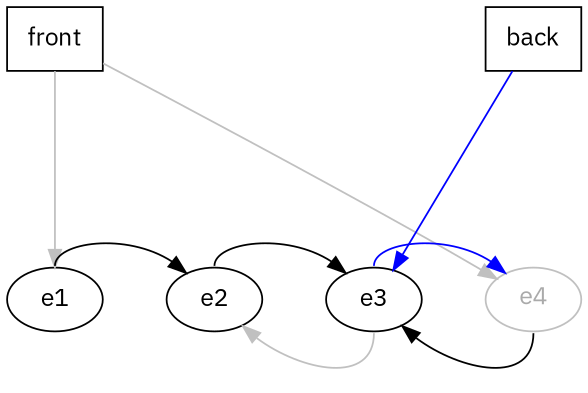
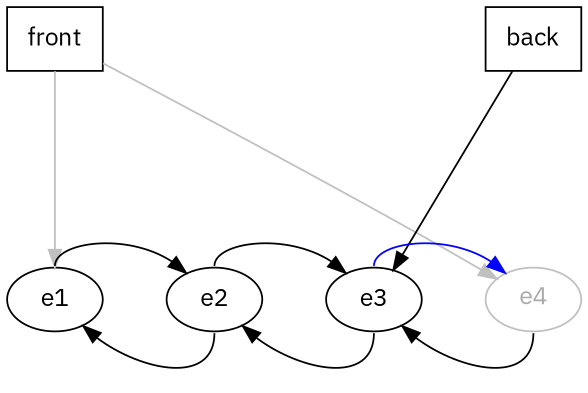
(458, 163) -> (458, 163)
none -> (163, 366)
(322, 366) -> (322, 366)
